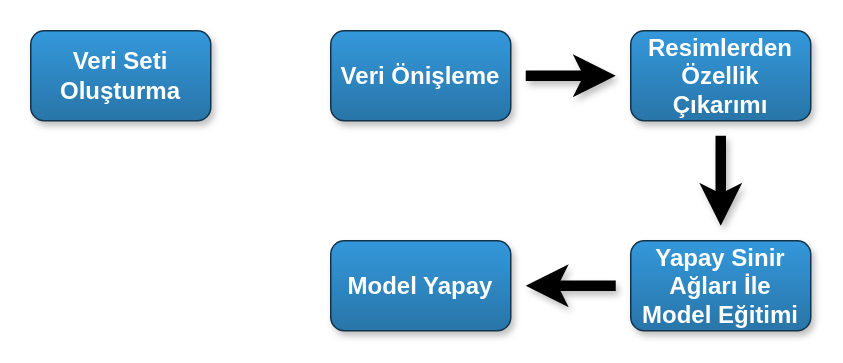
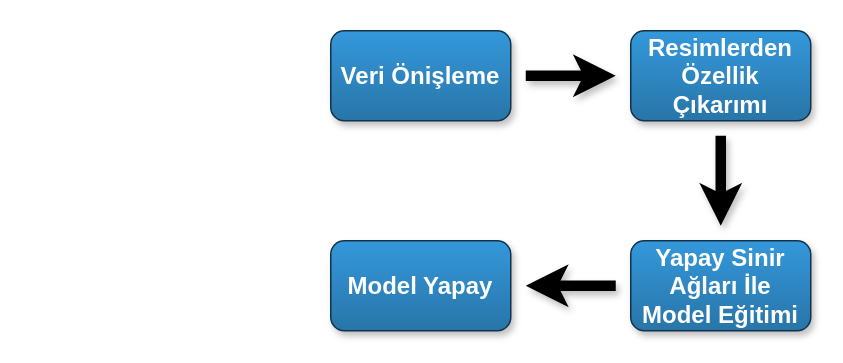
(121, 76) -> none
